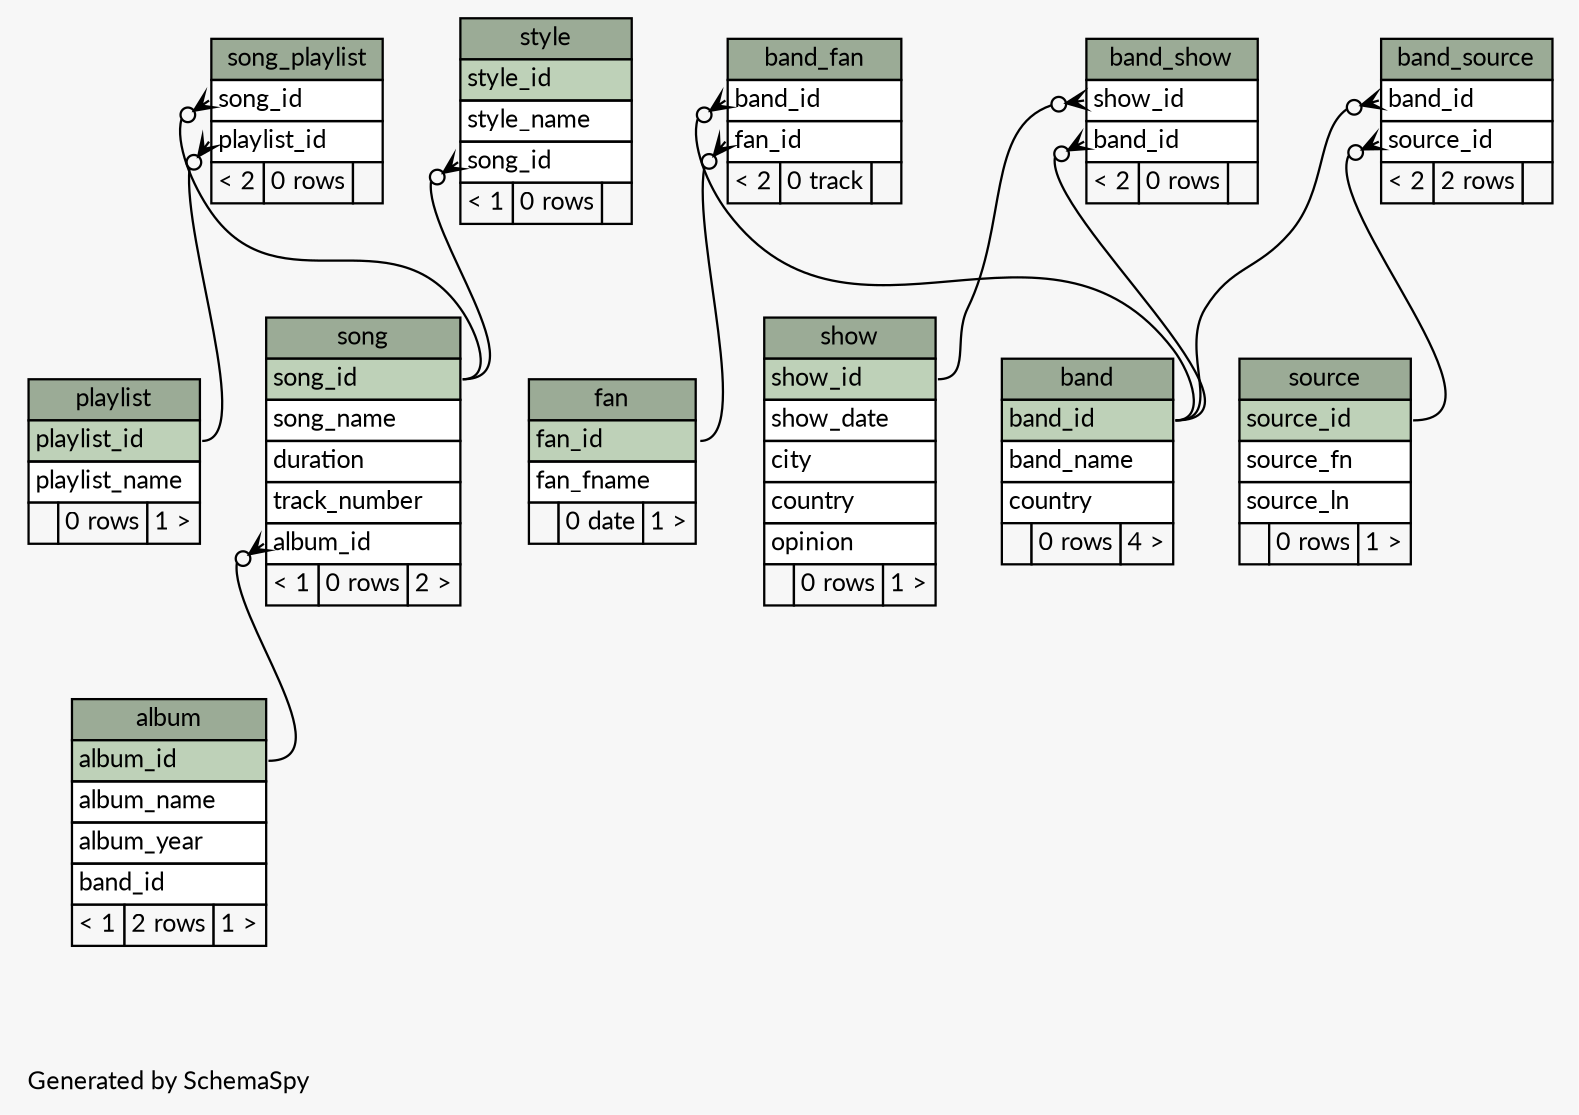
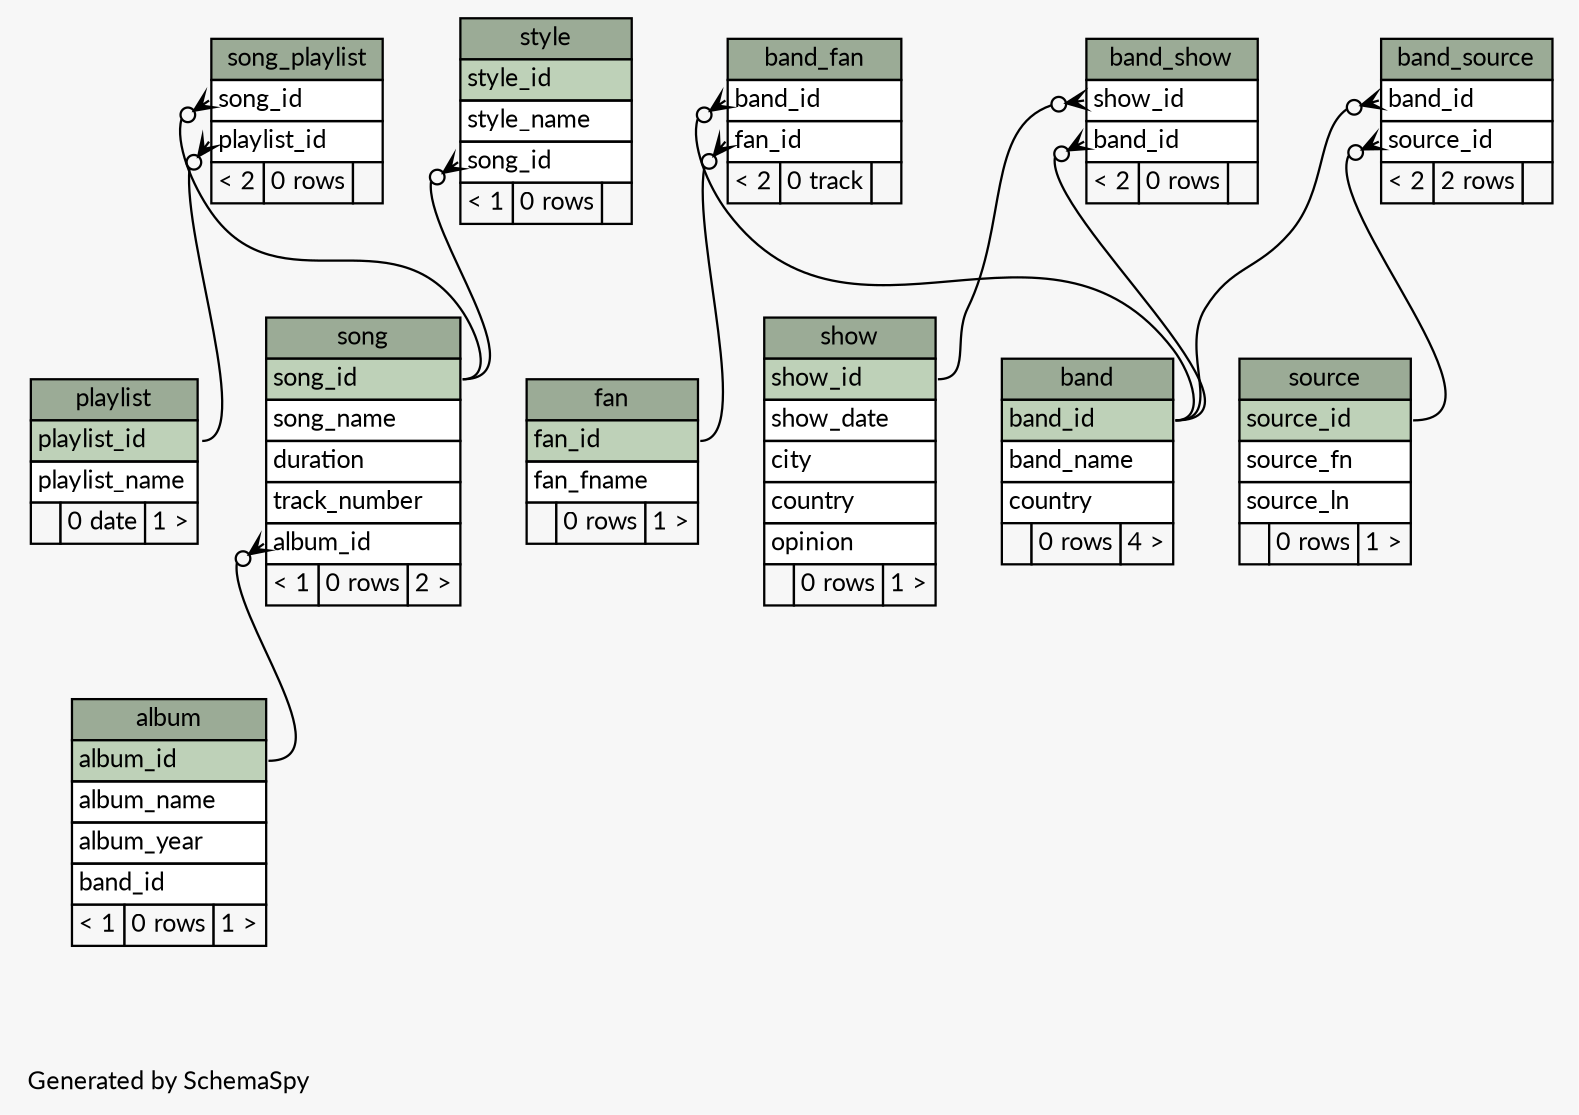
(103, 522) -> (103, 522)
(601, 522) -> (601, 522)
(169, 924) -> (169, 924)
